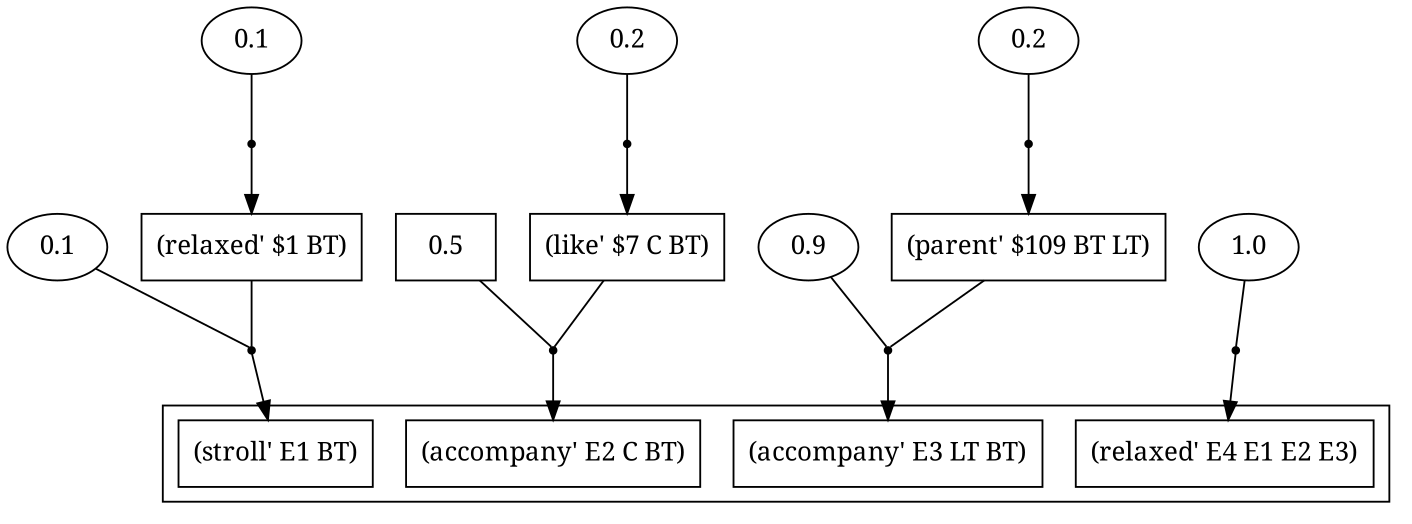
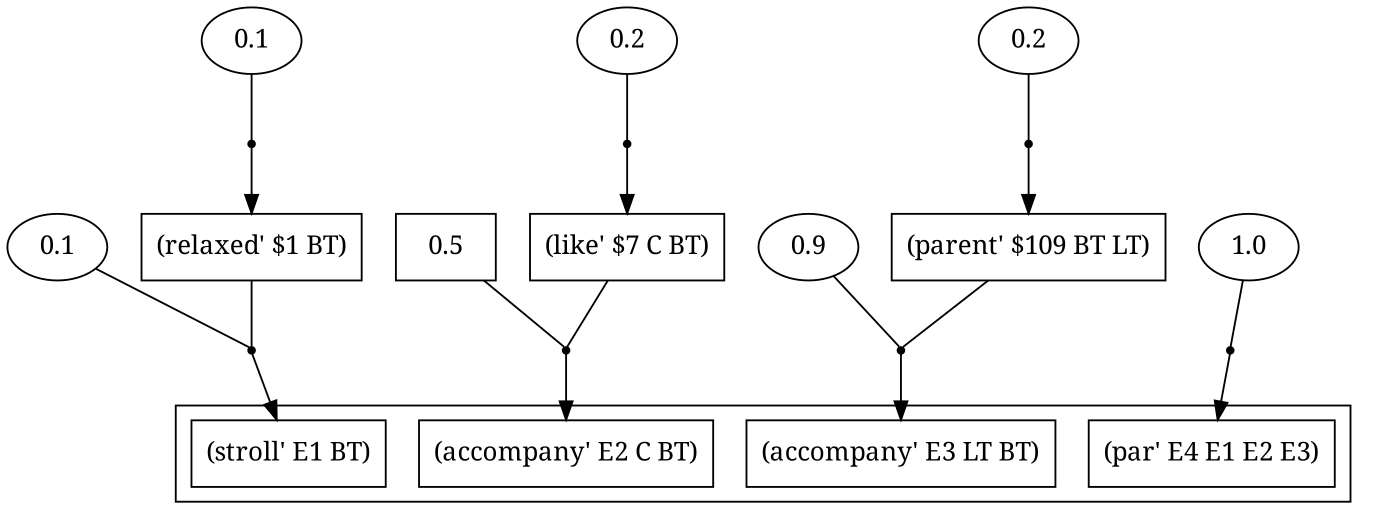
(1225, 454) -> (1212, 454)
